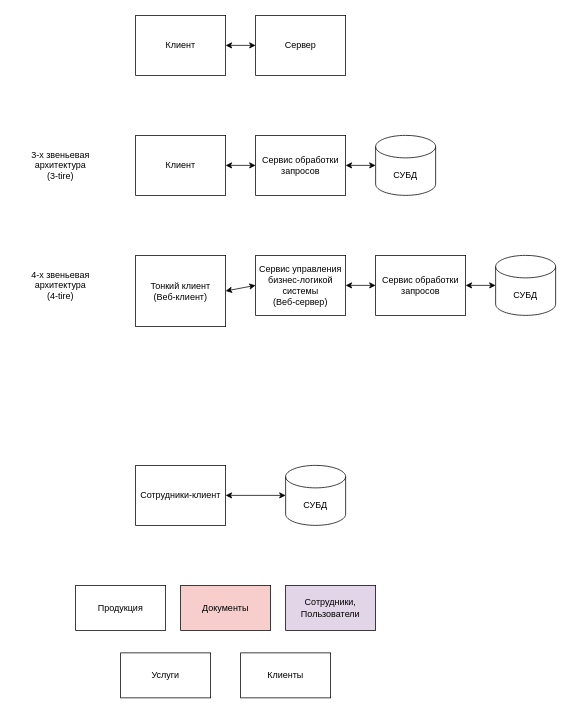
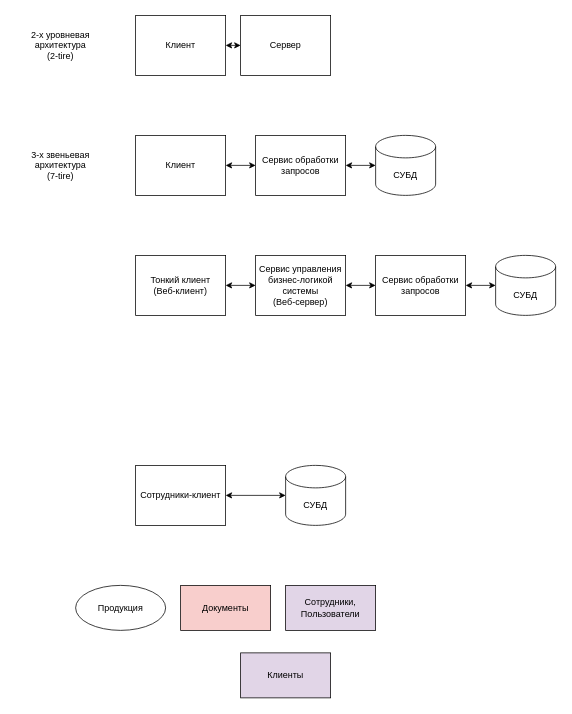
none -> (60, 45)
(300, 45) -> (285, 45)
(60, 165) -> (60, 165)
(60, 285) -> none
(180, 291) -> (180, 285)
(120, 608) -> (120, 608)
(165, 675) -> none
(285, 675) -> (285, 675)
